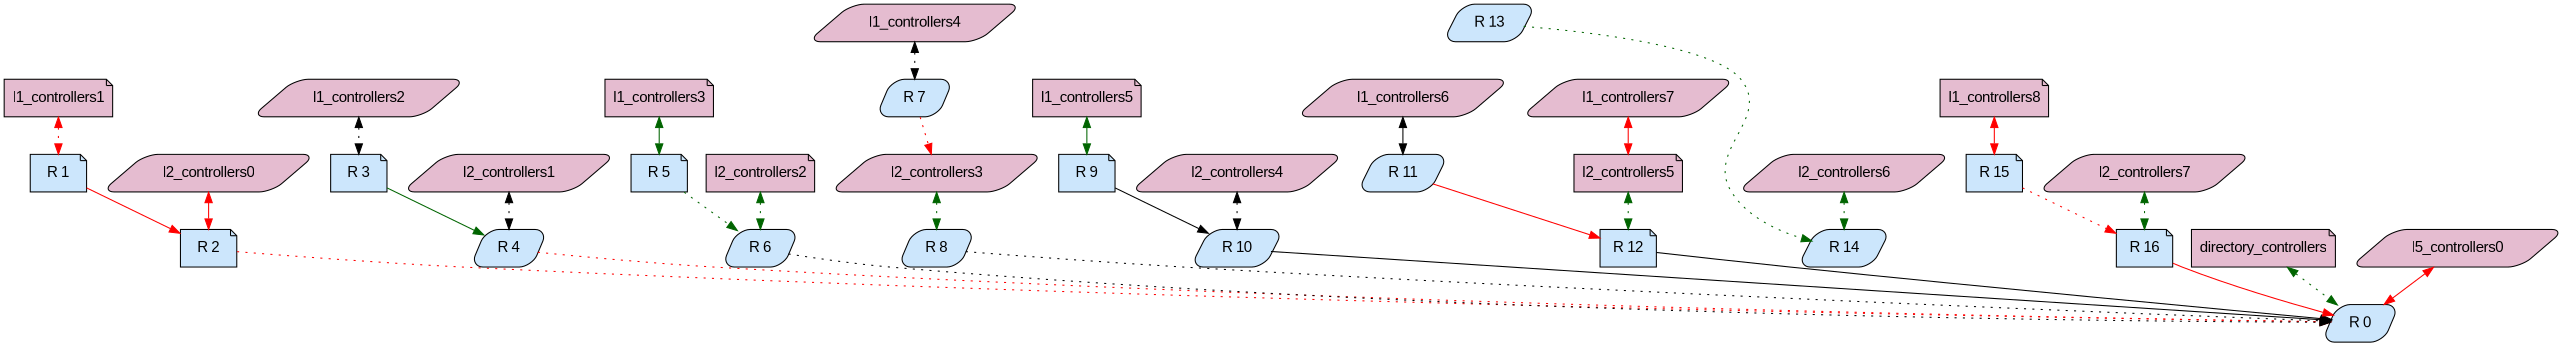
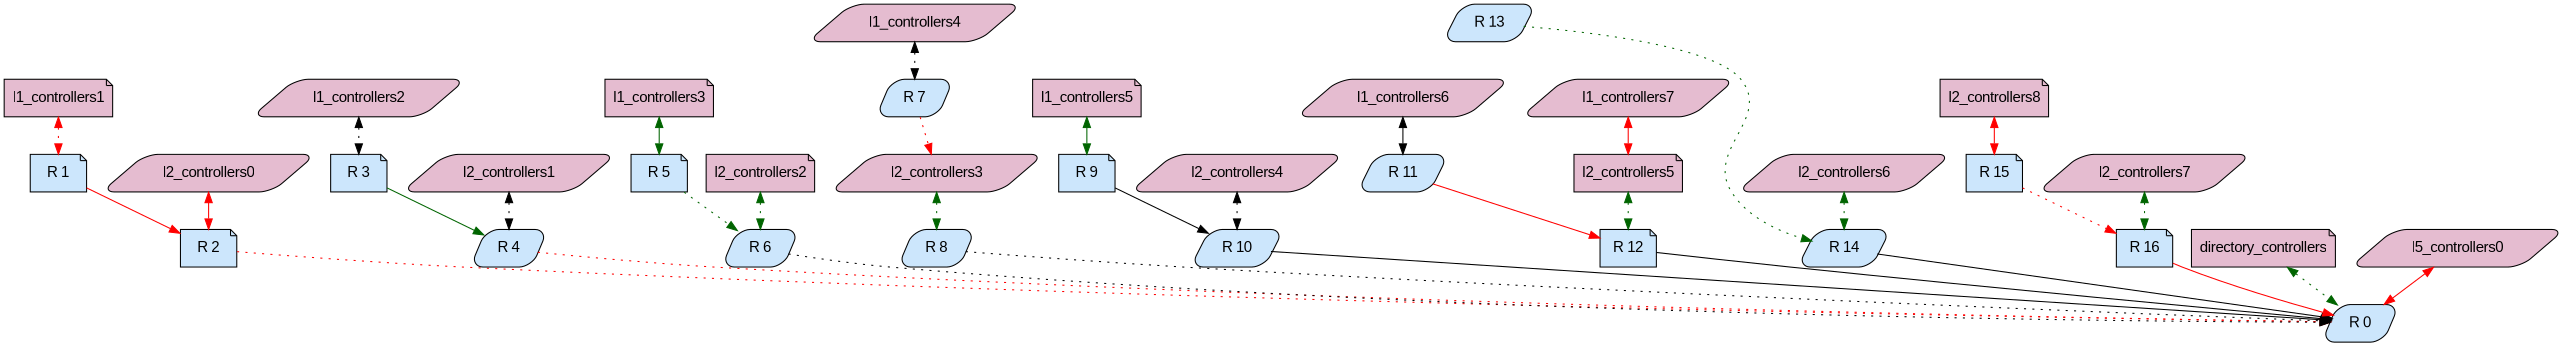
(1994, 98) -> (1994, 98)
none -> (2099, 285)
